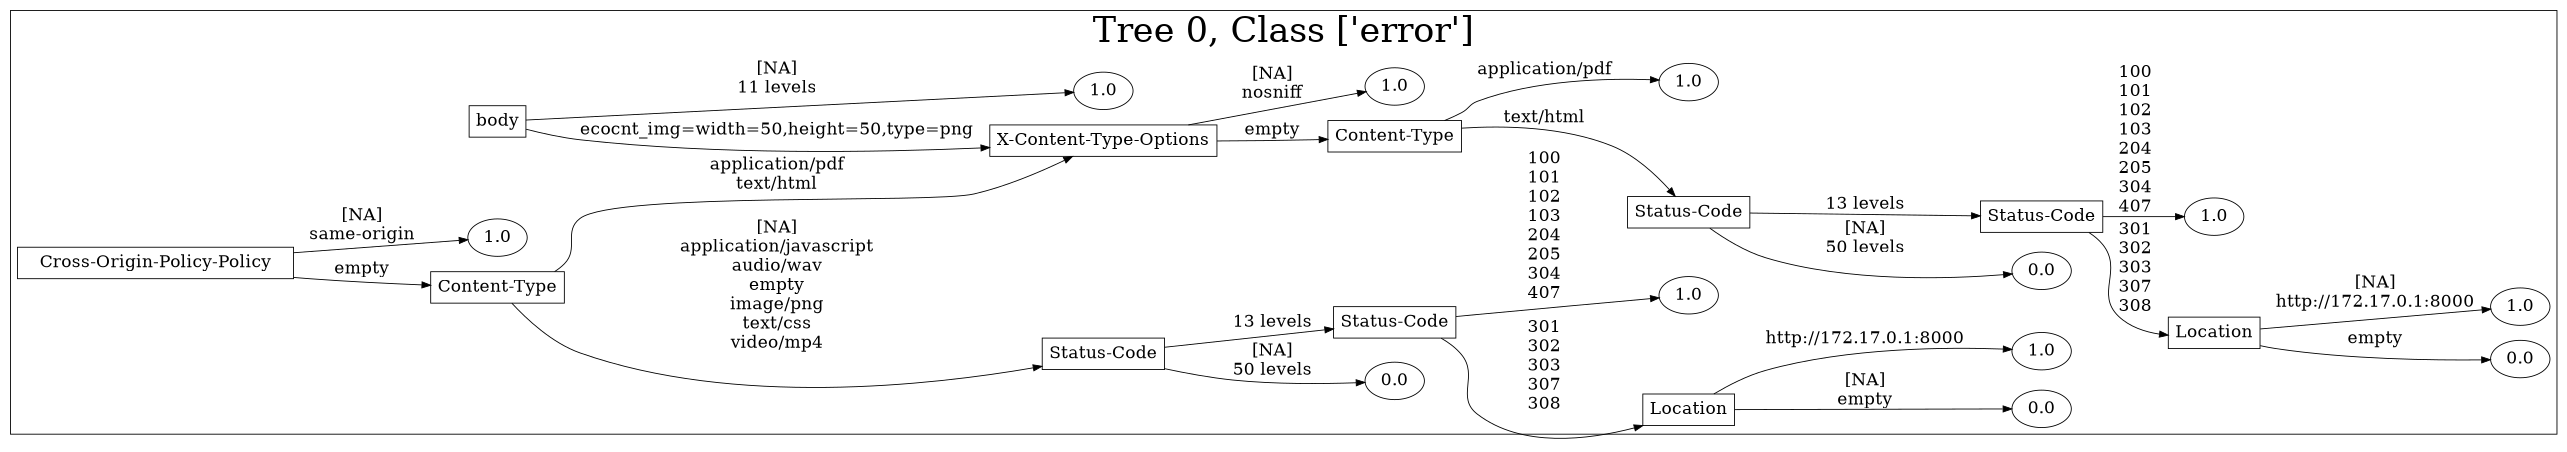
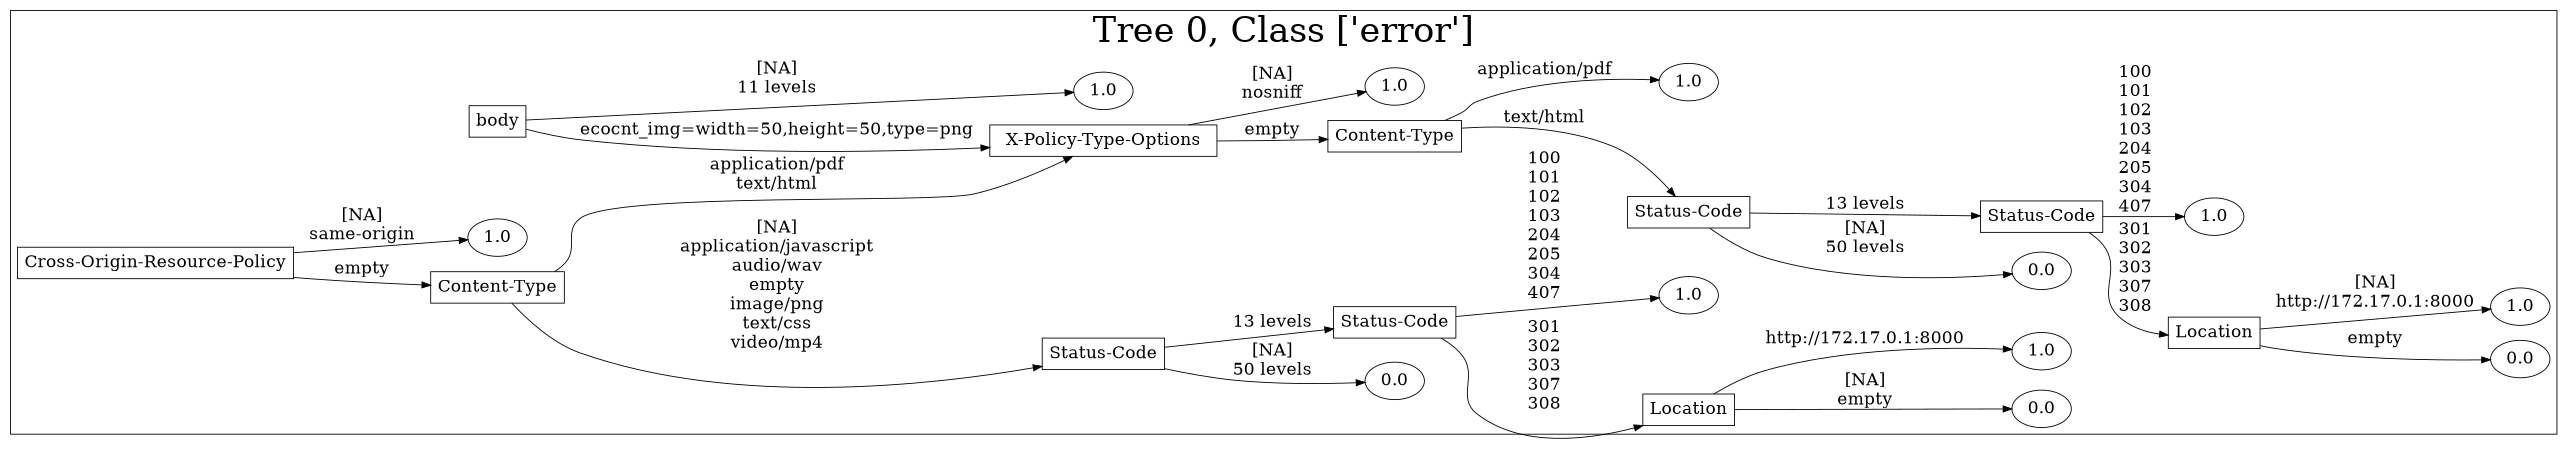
(1103, 141) -> (1103, 141)
(156, 263) -> (156, 263)
